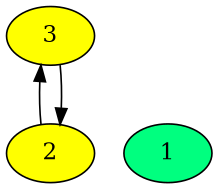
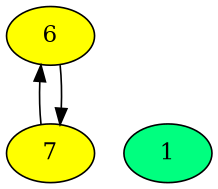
(51, 36) -> (51, 36)
(51, 153) -> (51, 153)
